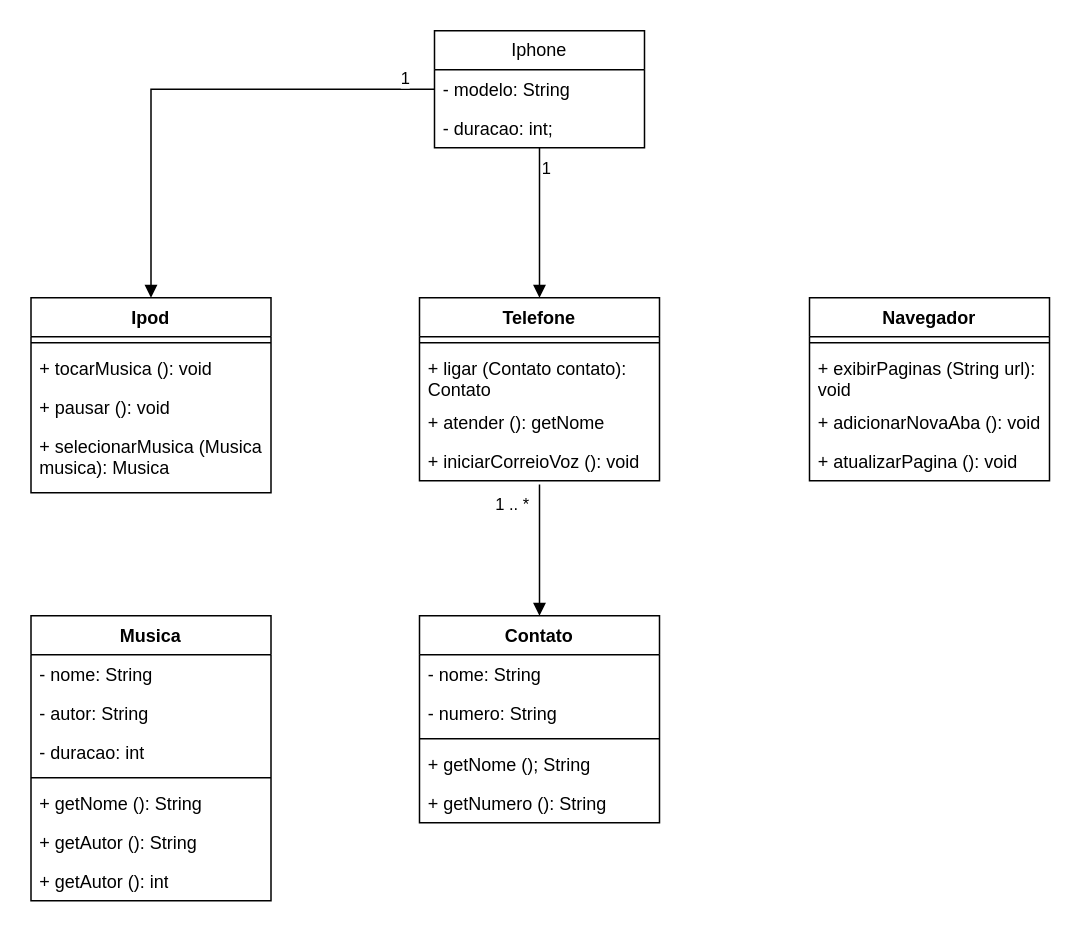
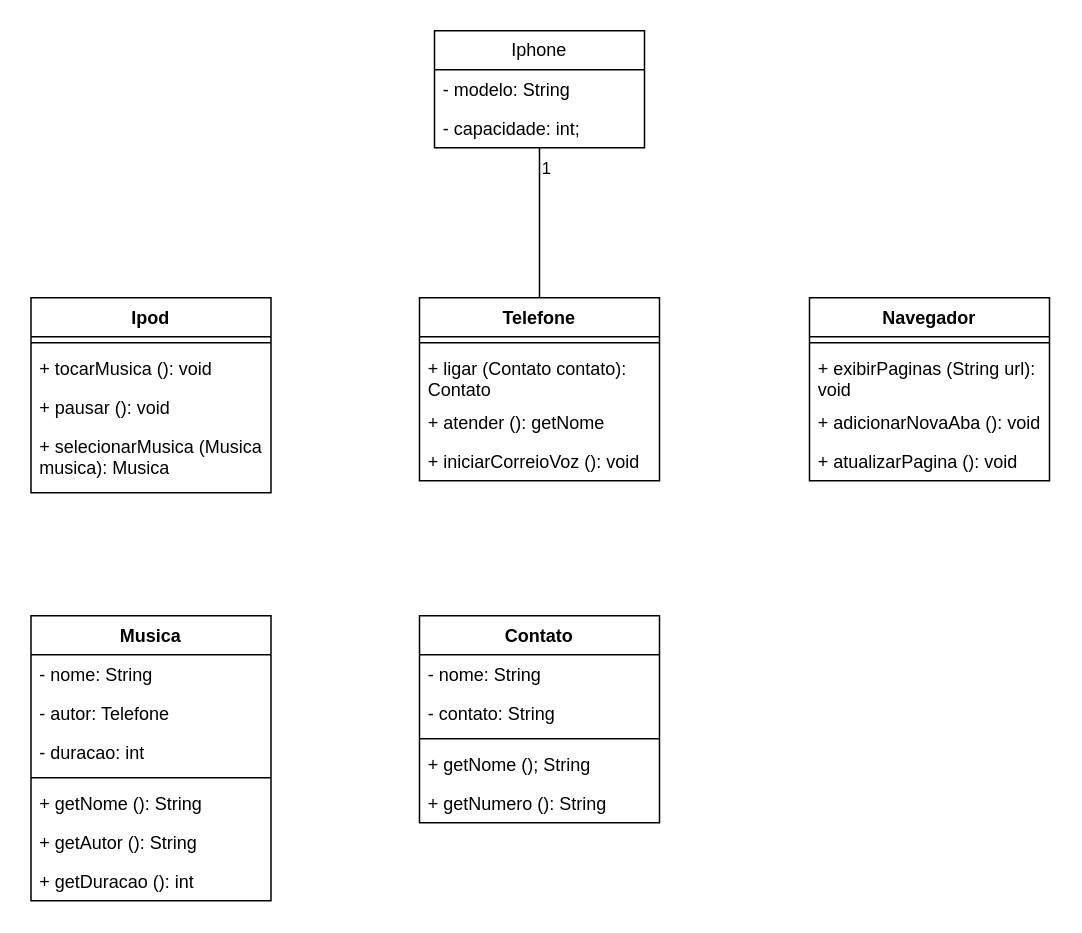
(195, 89) -> none
(507, 130) -> (520, 130)
(539, 284) -> (539, 289)
(539, 544) -> none
(106, 715) -> (116, 715)
(500, 715) -> (505, 715)
(119, 883) -> (129, 883)
